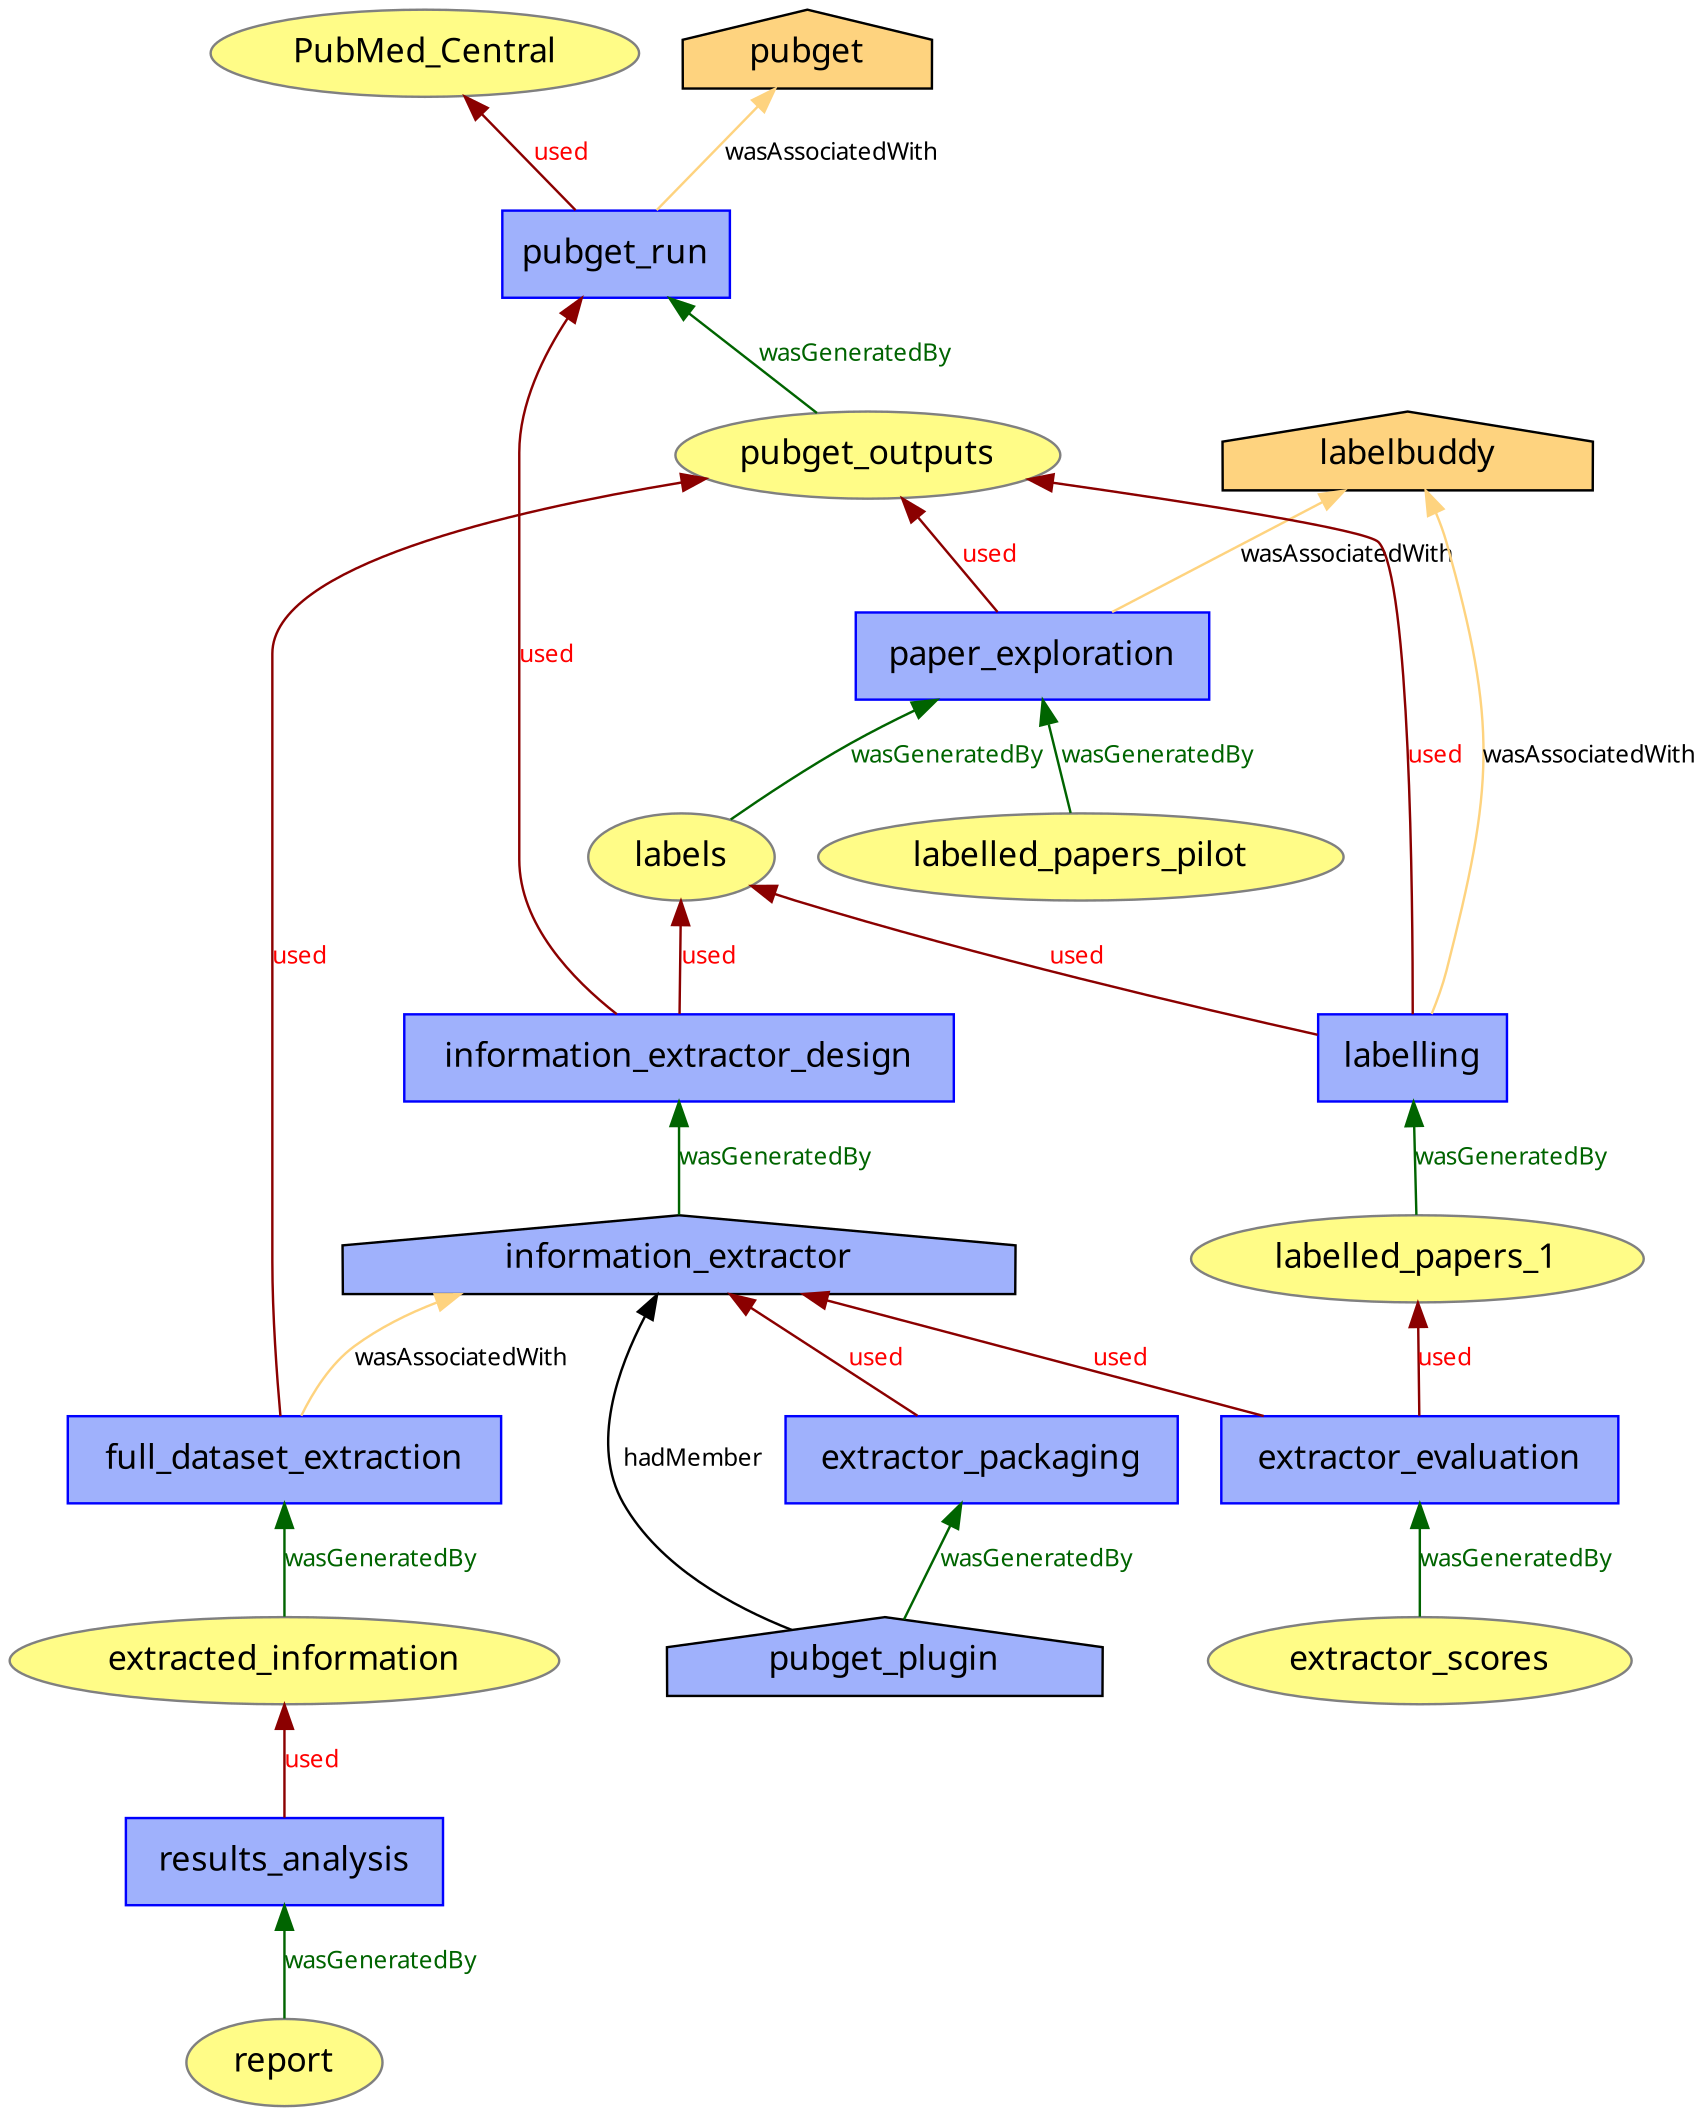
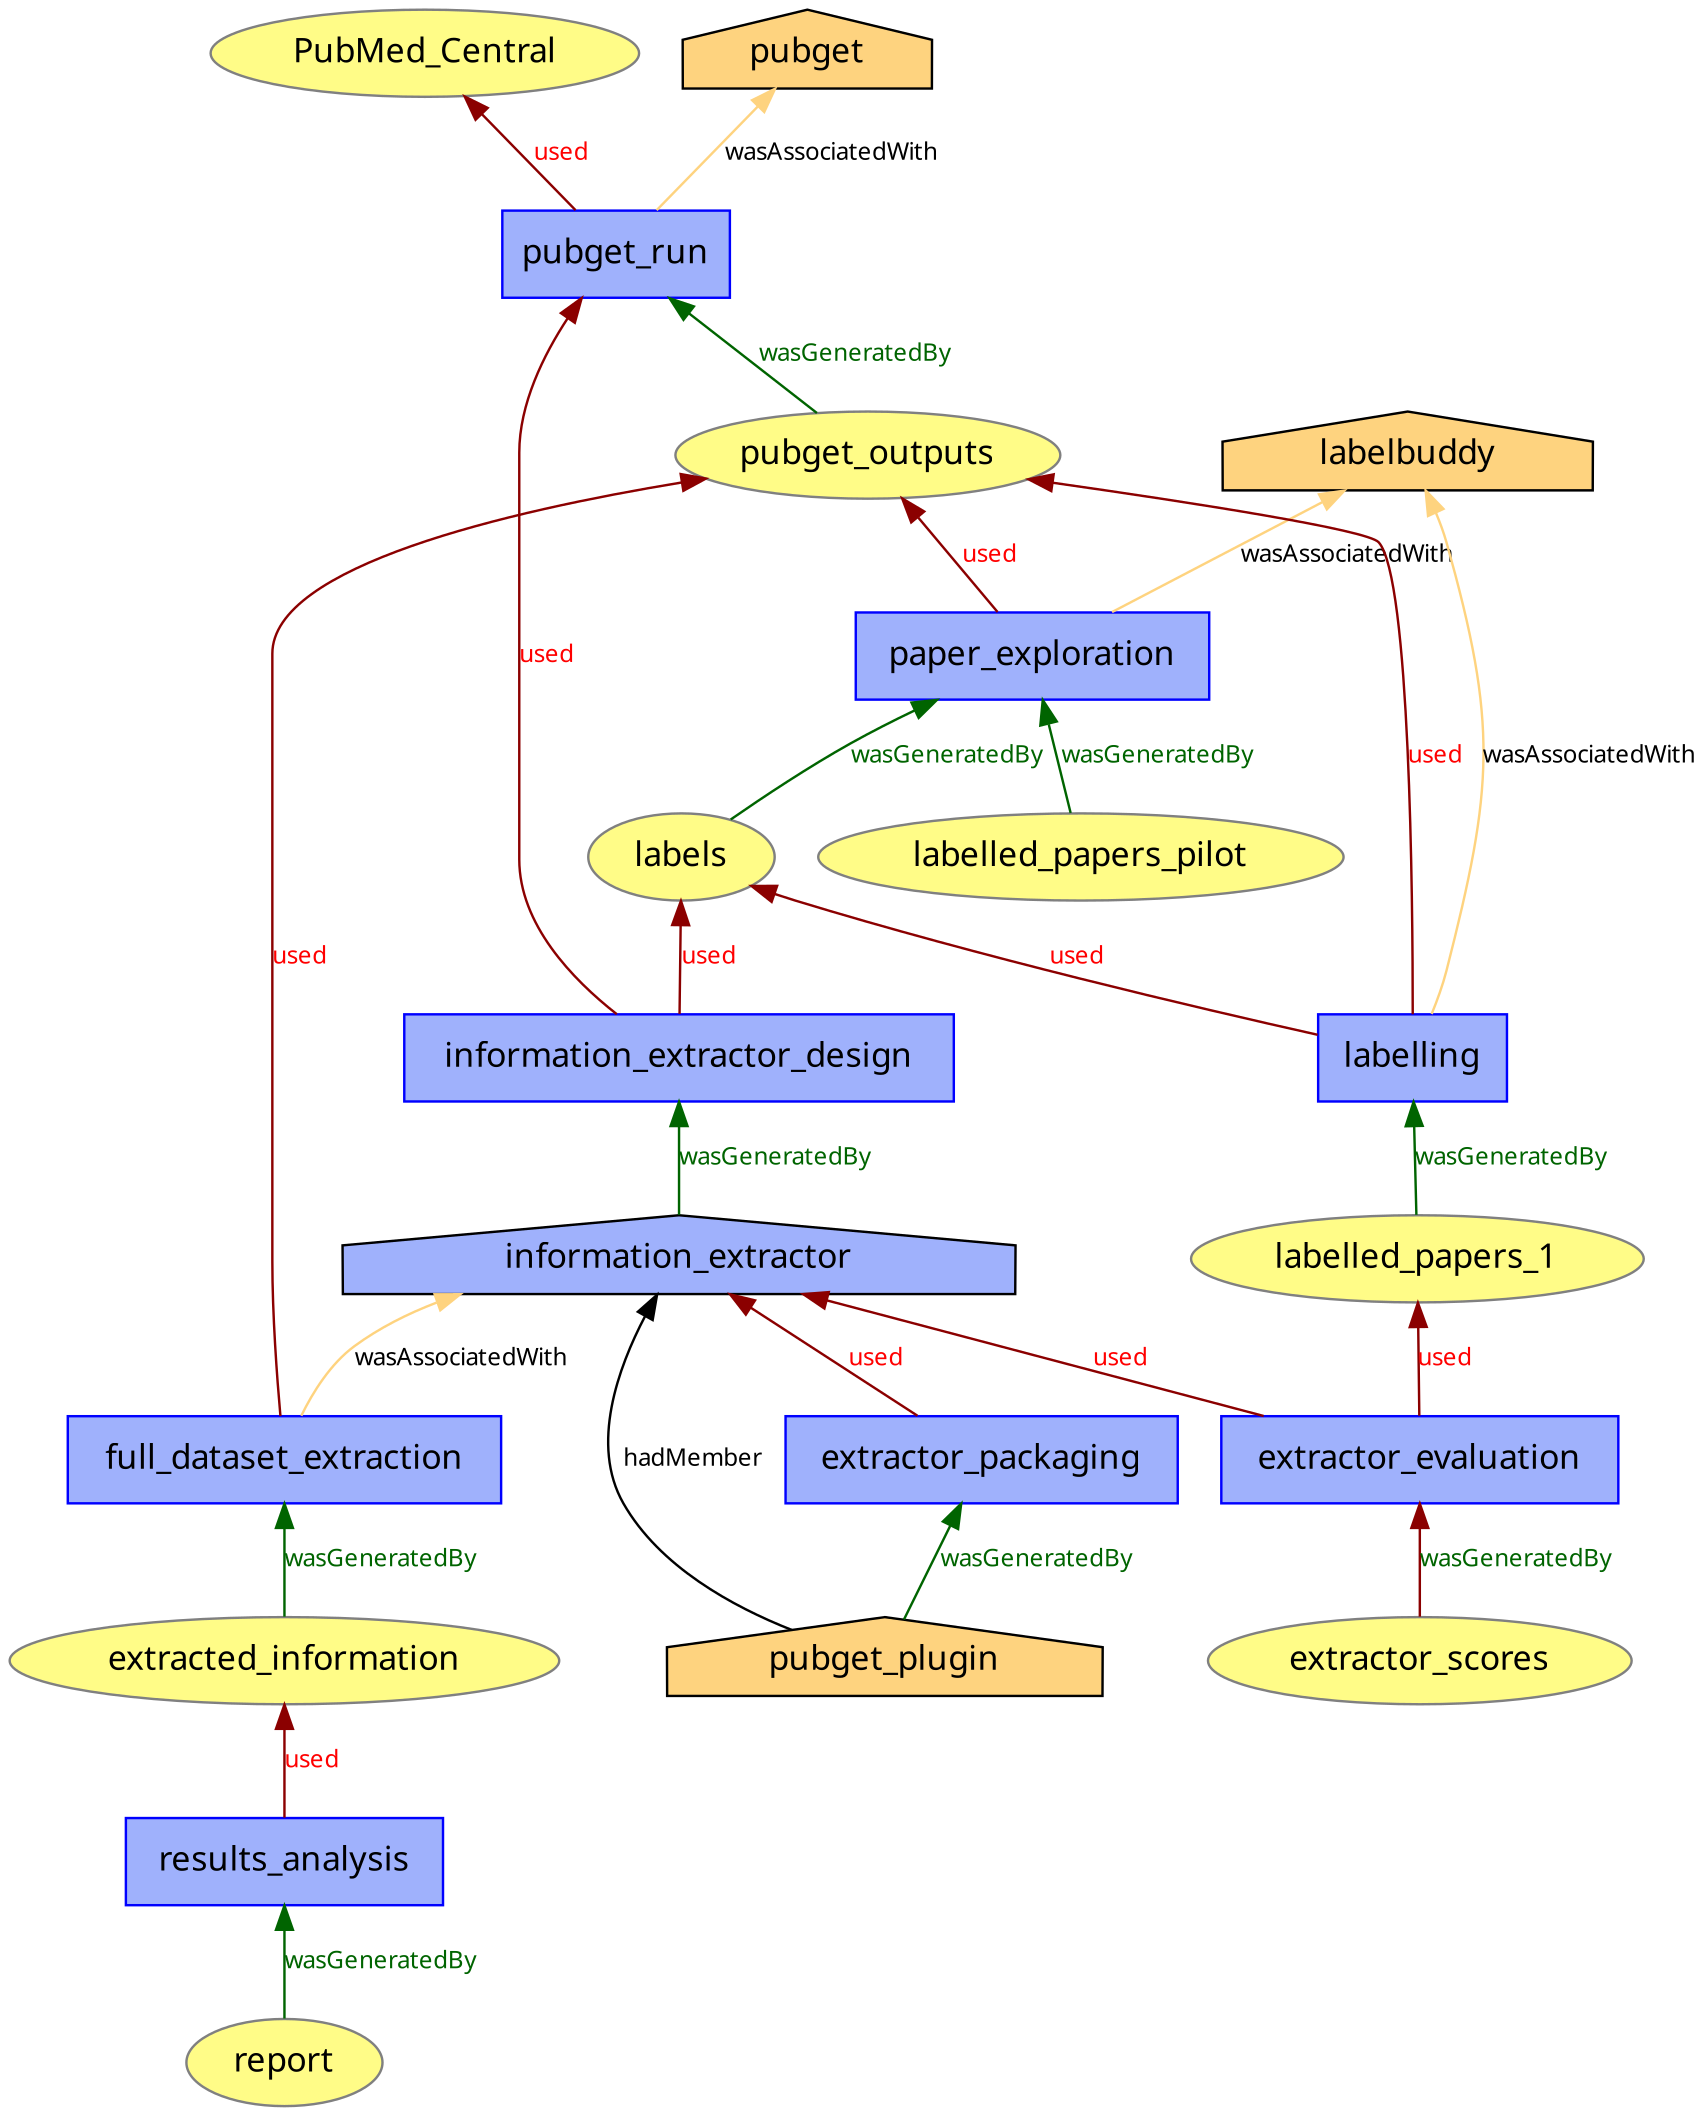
(1420, 1572) -> (1420, 1572)
(885, 1661) -> (885, 1661)
